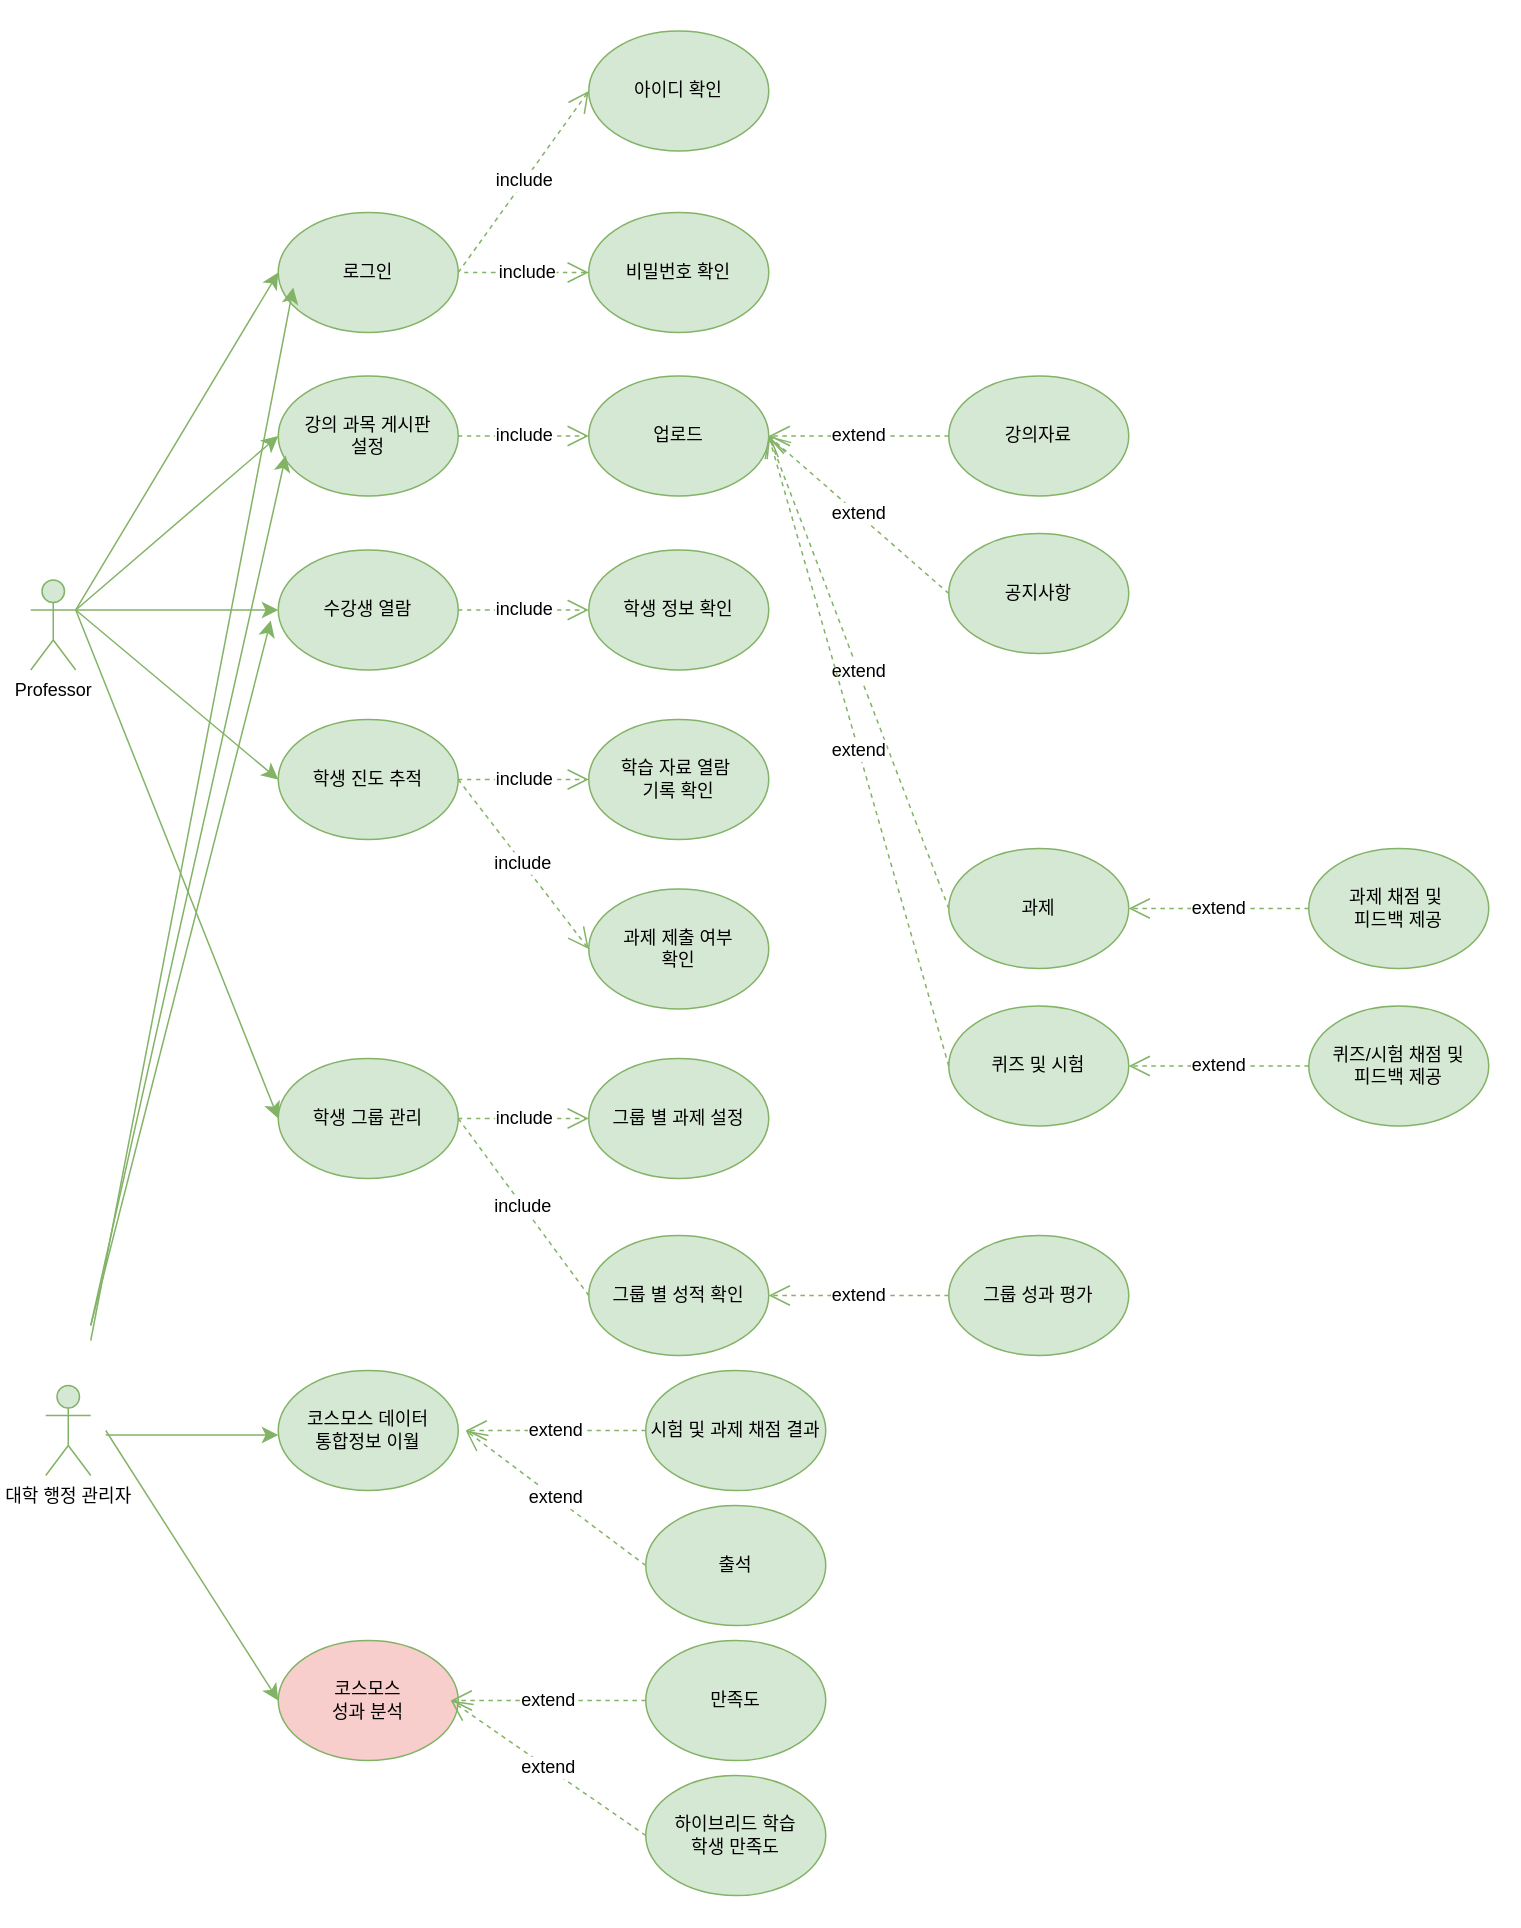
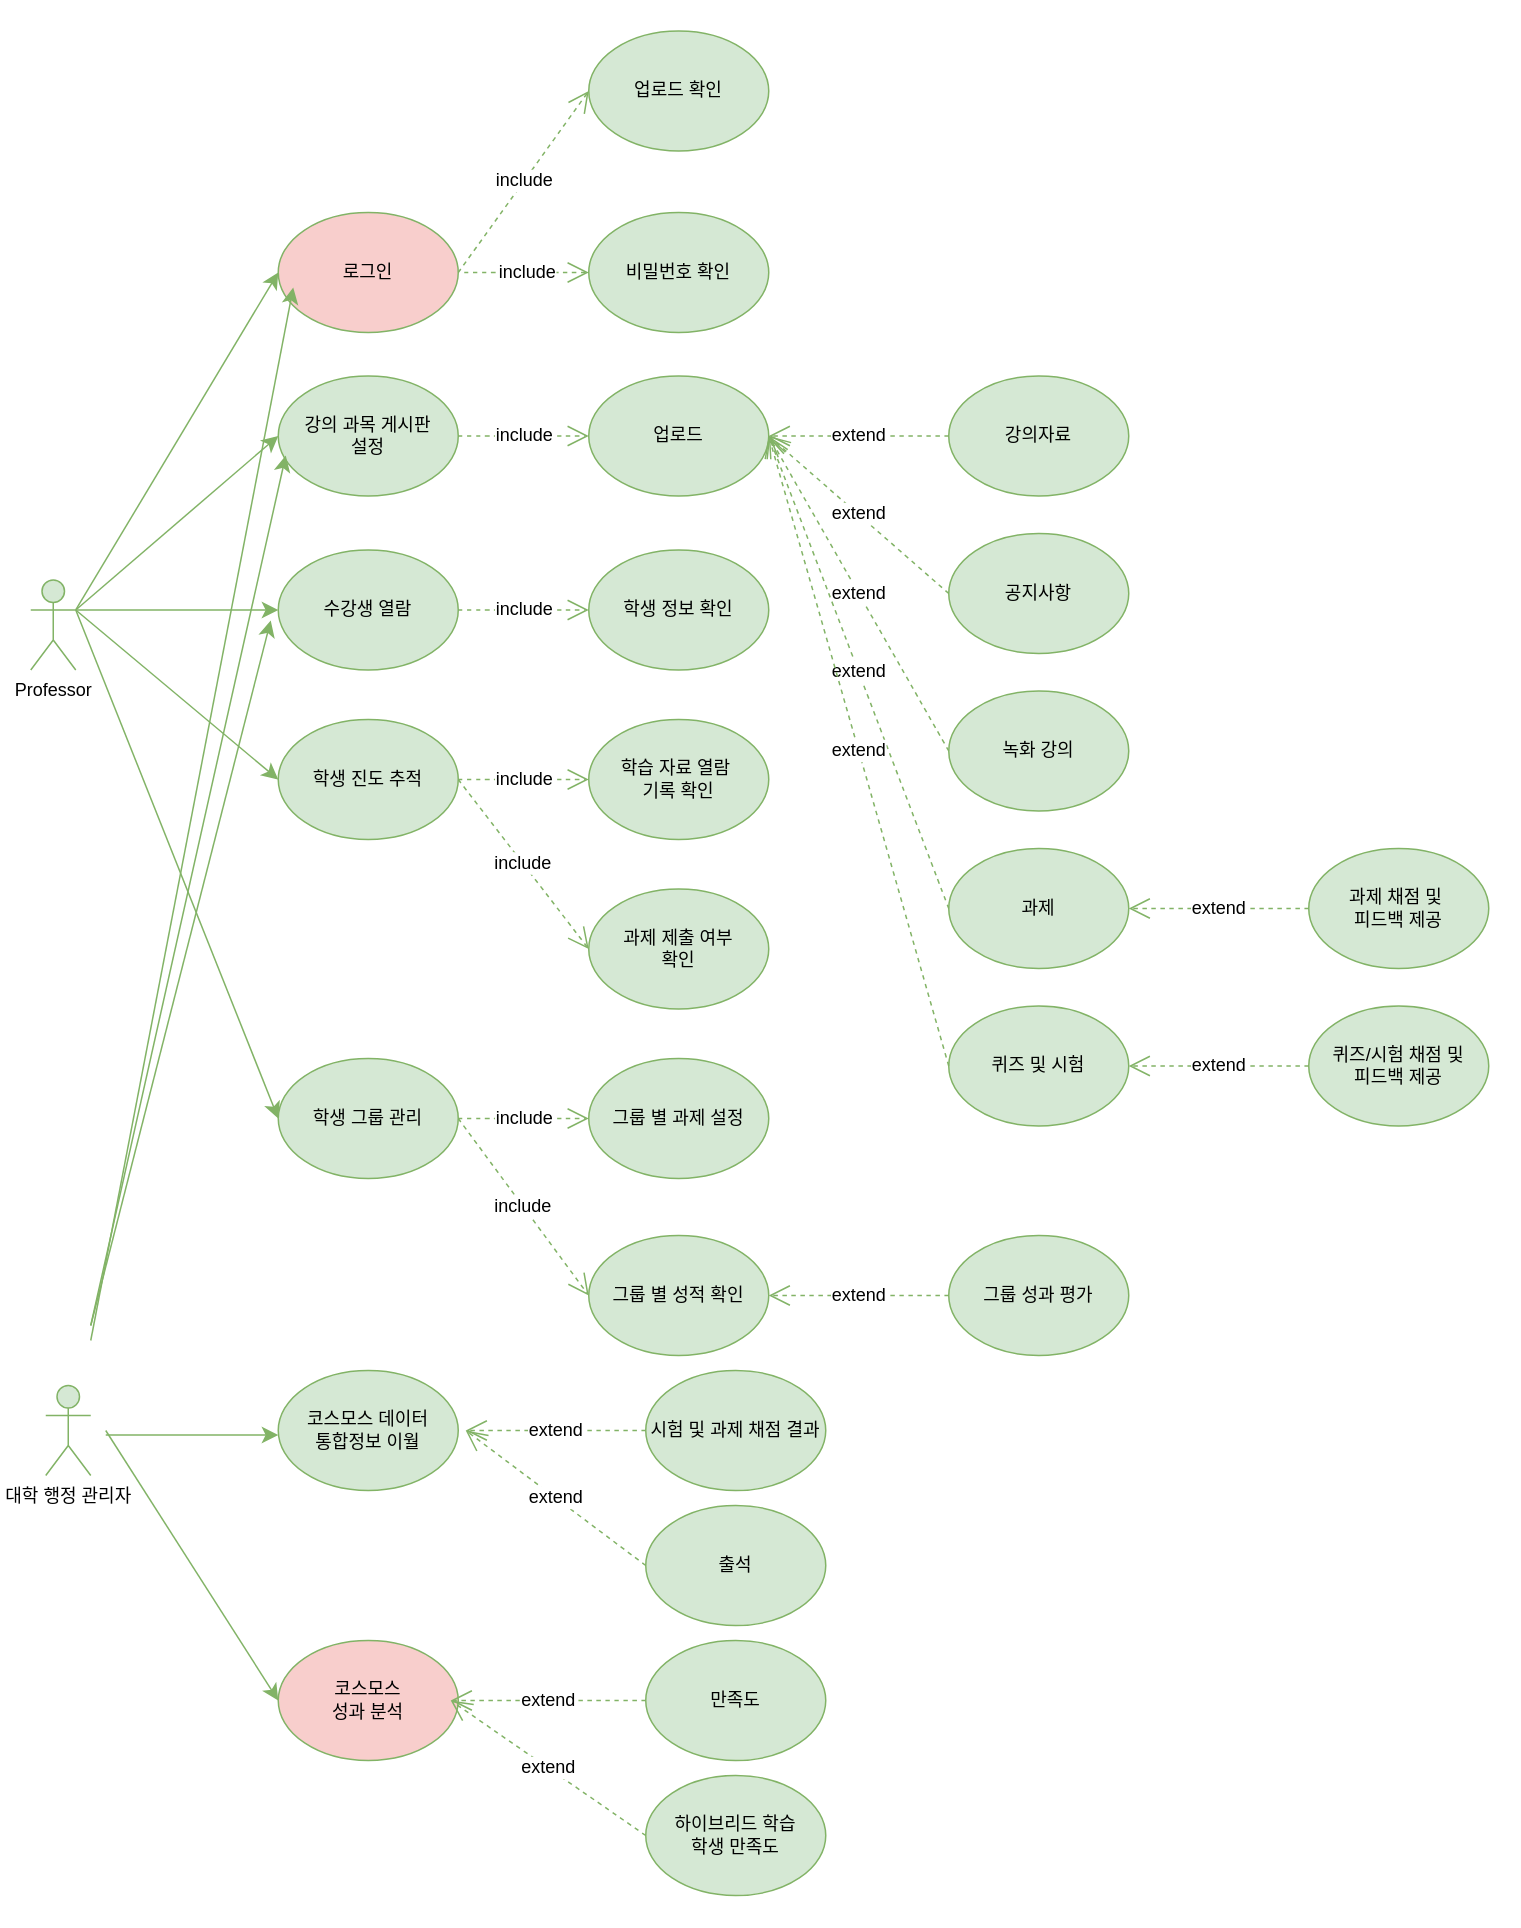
(679, 91) -> (679, 91)
(368, 272) -> (368, 272)
none -> (860, 596)
none -> (1039, 751)
(585, 1290) -> (584, 1289)
